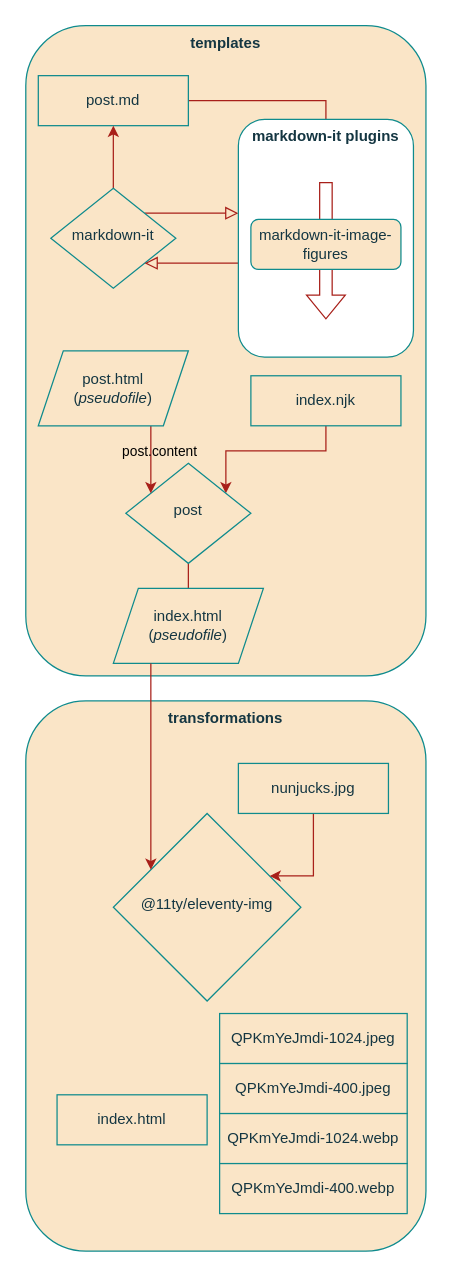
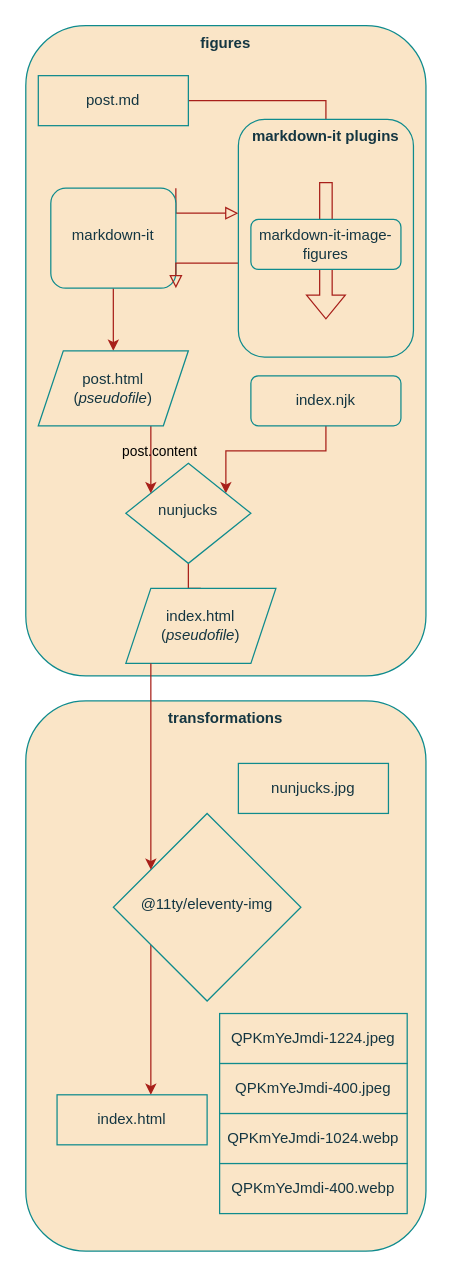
(226, 43) -> (226, 43)
(326, 137) -> (326, 137)
(113, 161) -> (113, 315)
(113, 238) -> (113, 238)
(326, 401) -> (326, 401)
(188, 511) -> (188, 511)
(188, 626) -> (201, 626)
(313, 862) -> none
none -> (151, 1015)
(313, 1038) -> (313, 1038)
